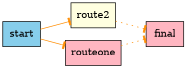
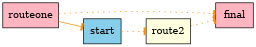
(54, 26) -> (132, 31)
(51, 42) -> (69, 24)
